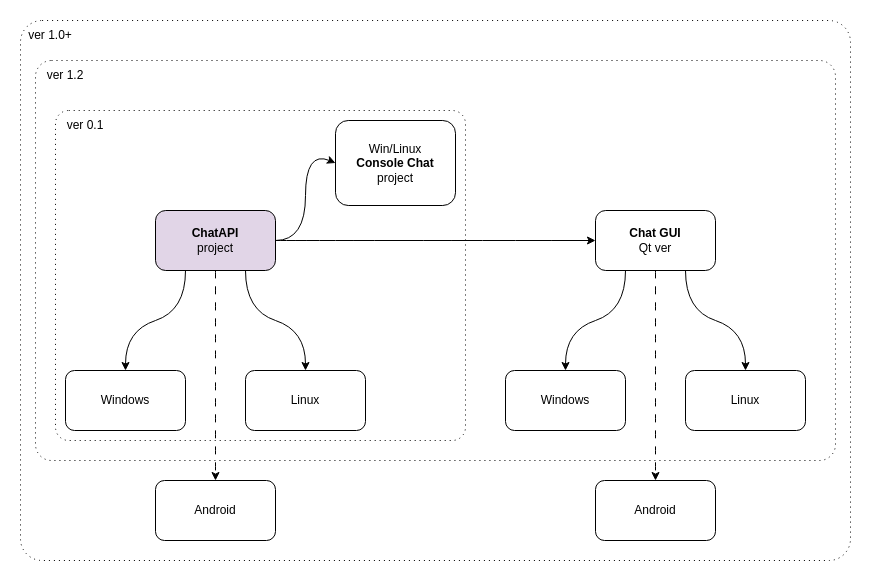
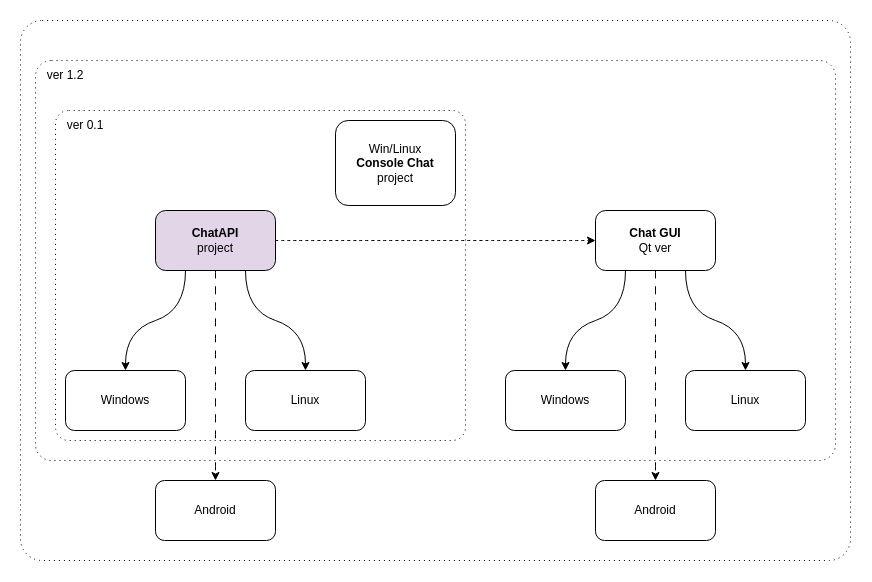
(51, 36) -> none
(306, 196) -> none
(437, 241) -> (437, 241)
